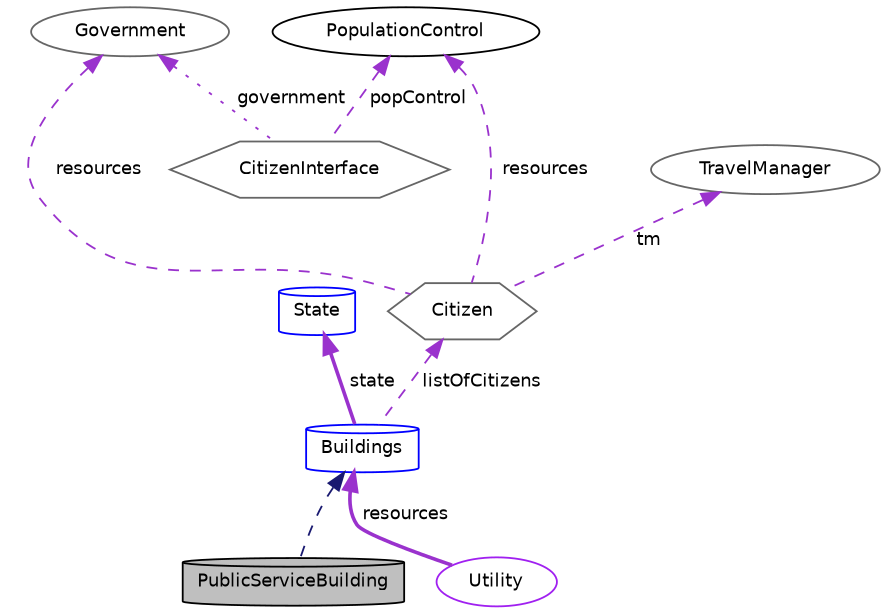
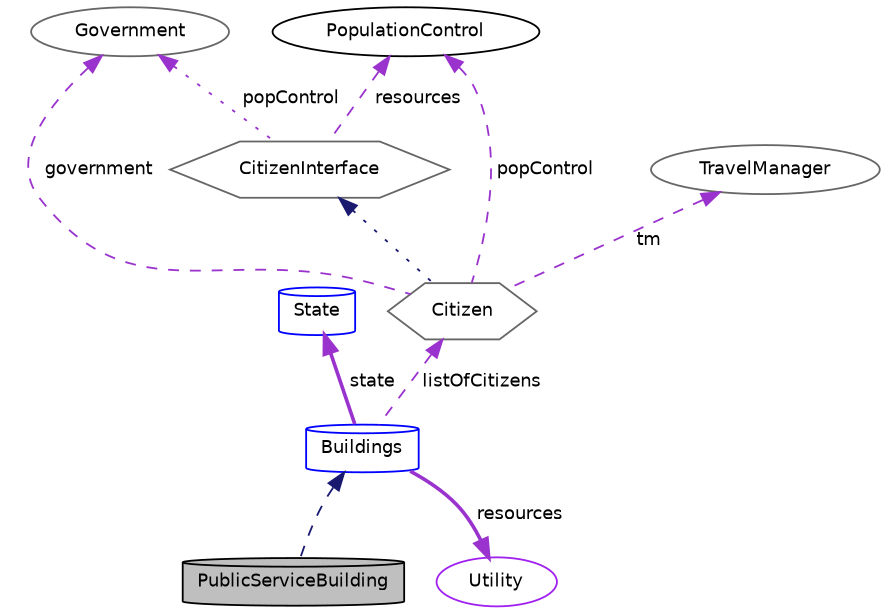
(289, 99) -> (289, 99)
(416, 99) -> (416, 99)
(96, 170) -> (96, 170)
(543, 170) -> (543, 170)
none -> (393, 247)
(387, 541) -> (452, 500)
